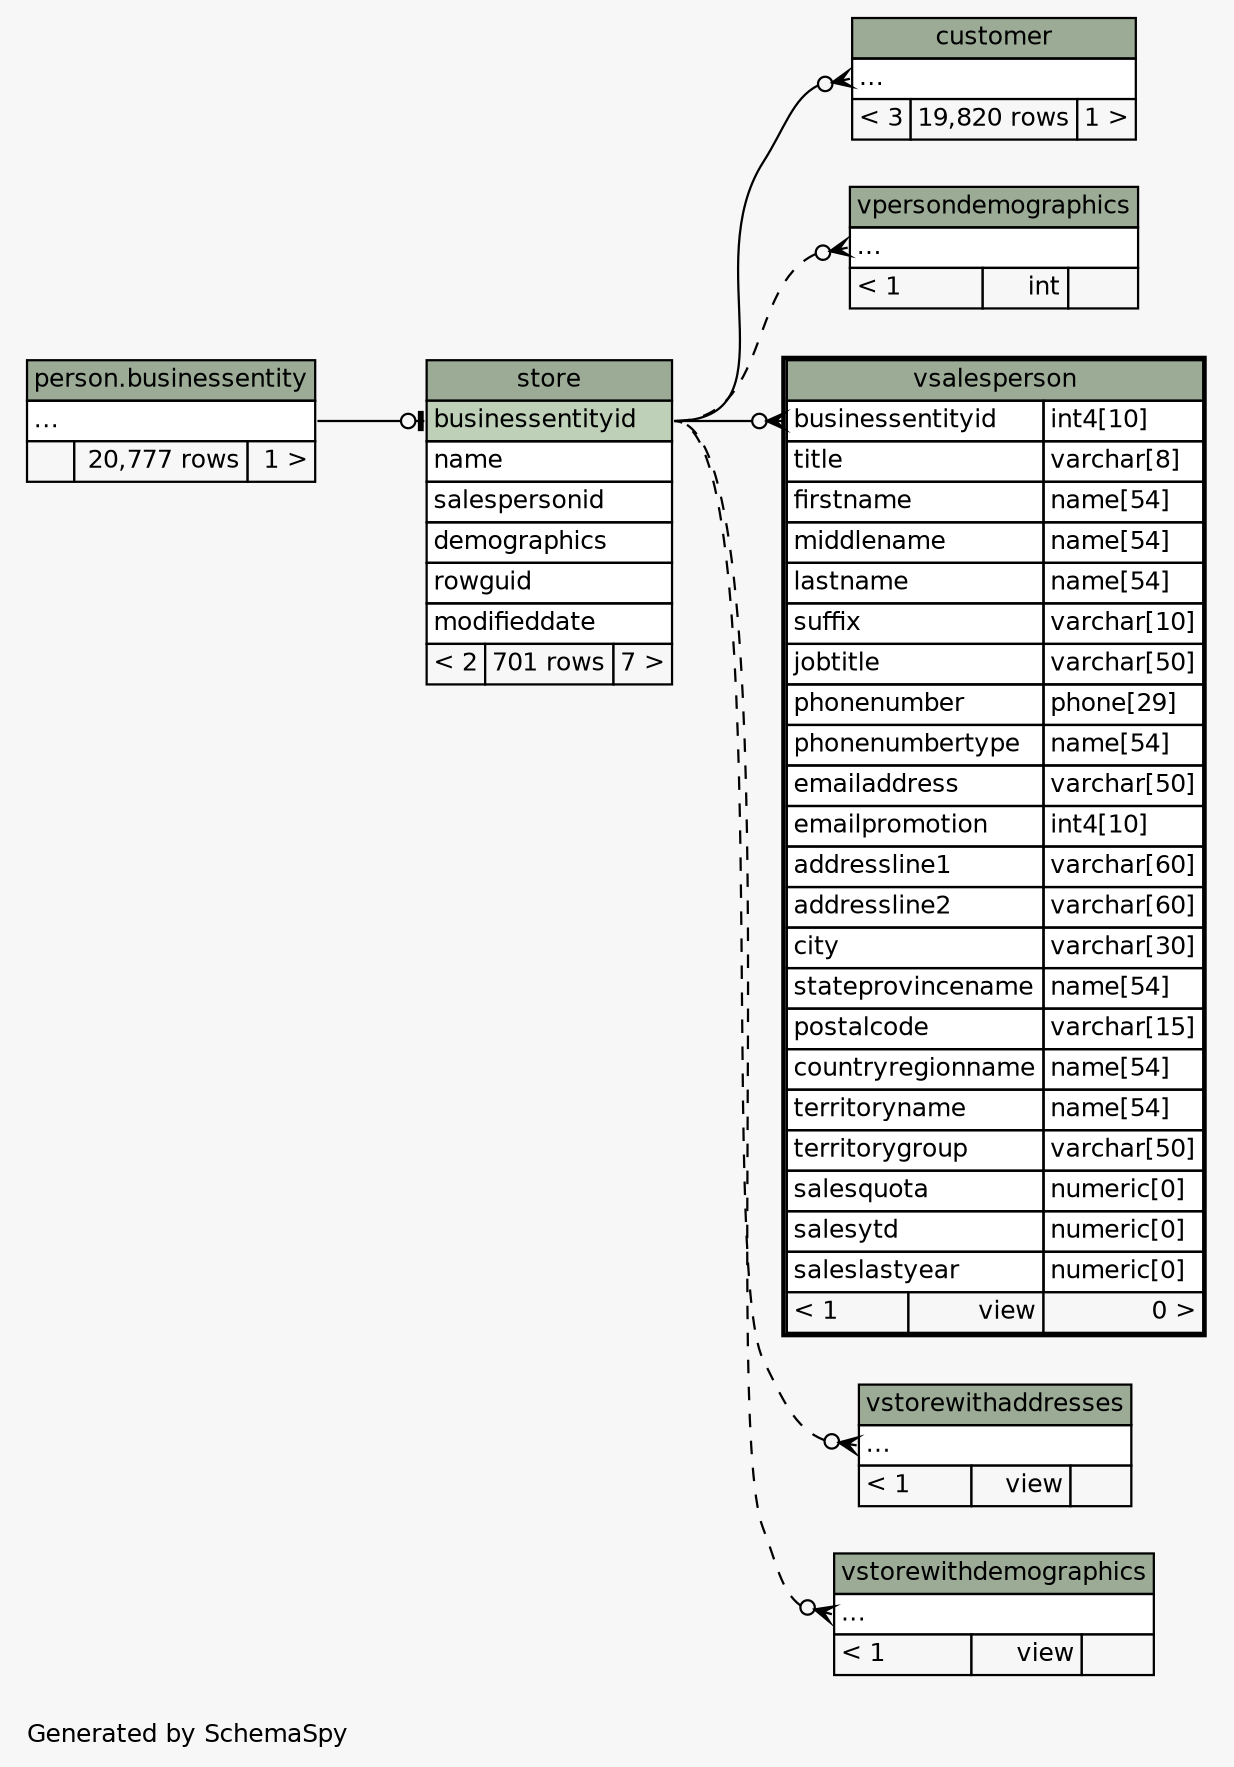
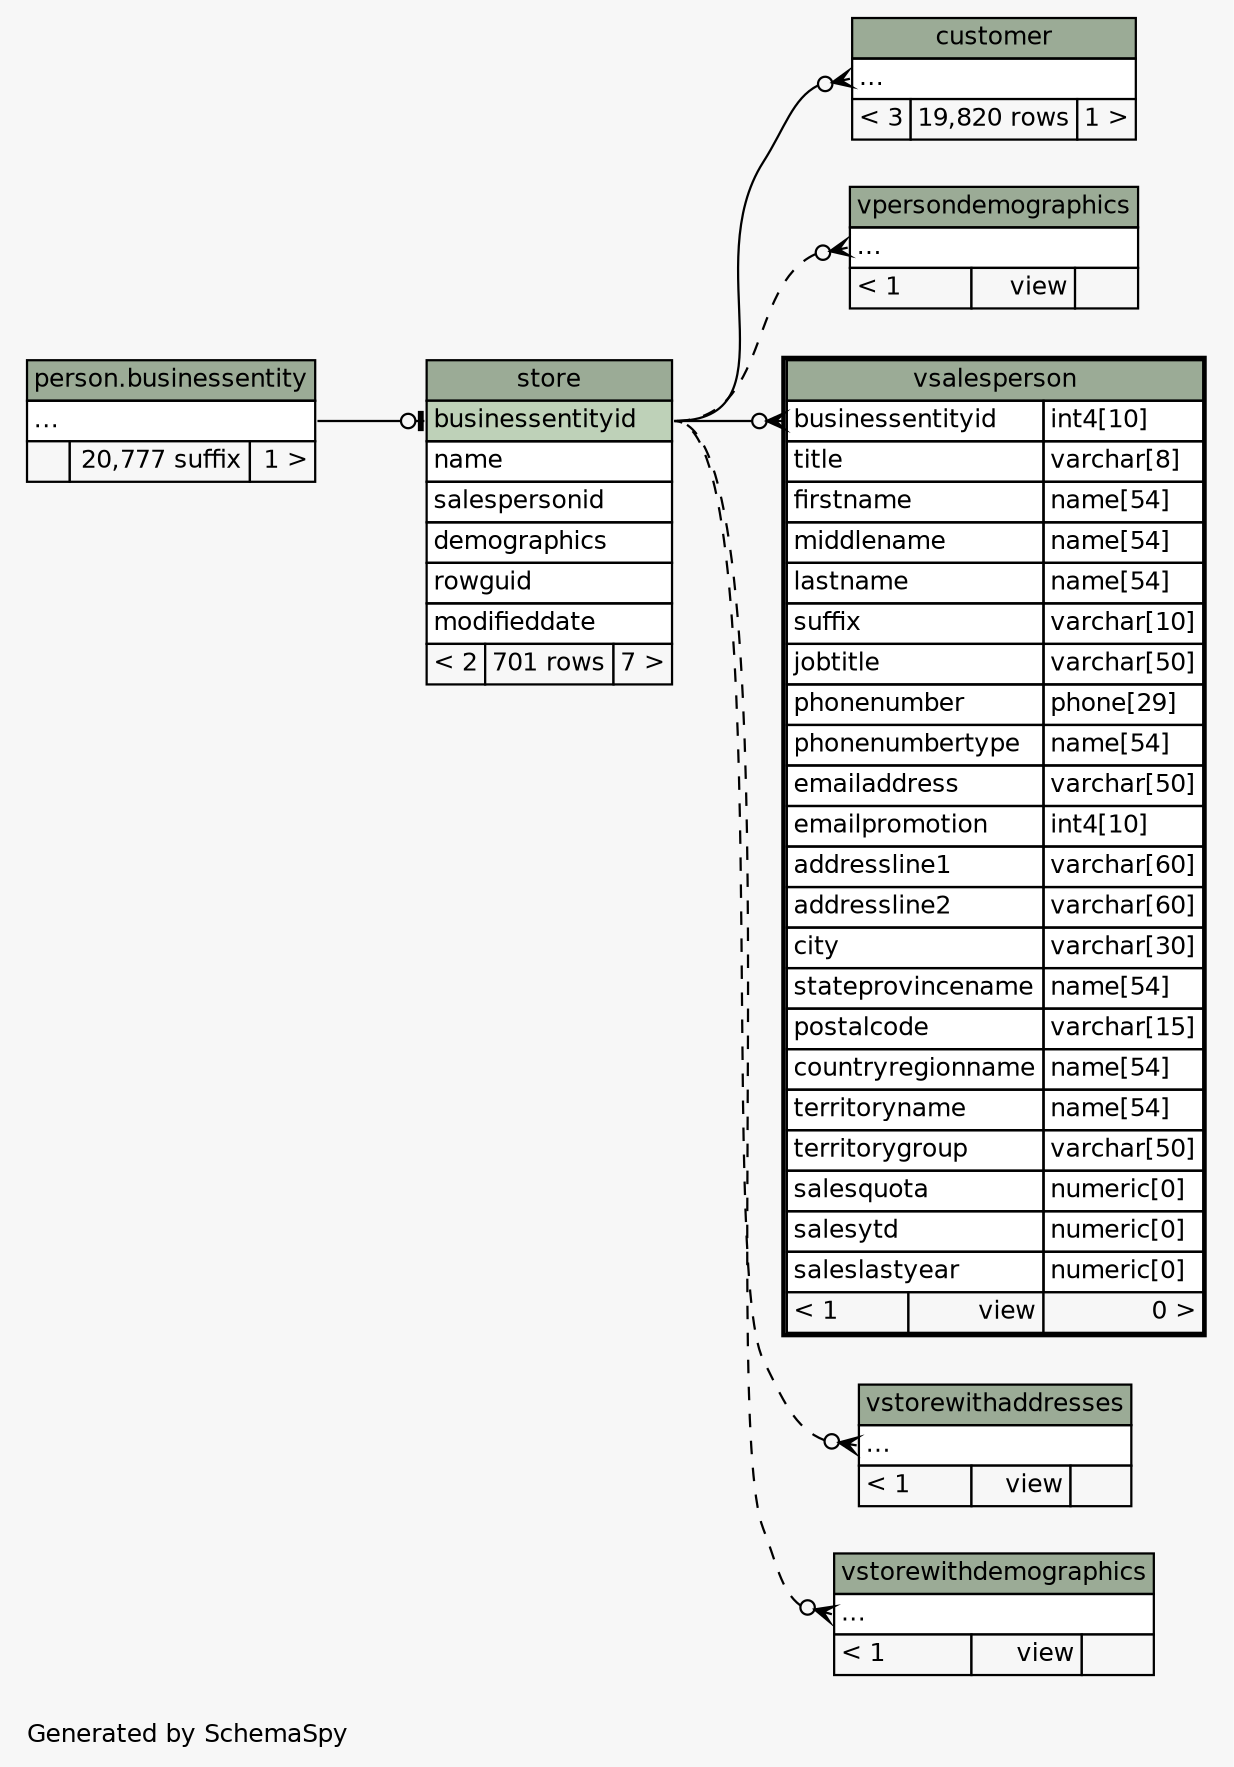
(1045, 287) -> (1039, 287)
(164, 460) -> (162, 460)
